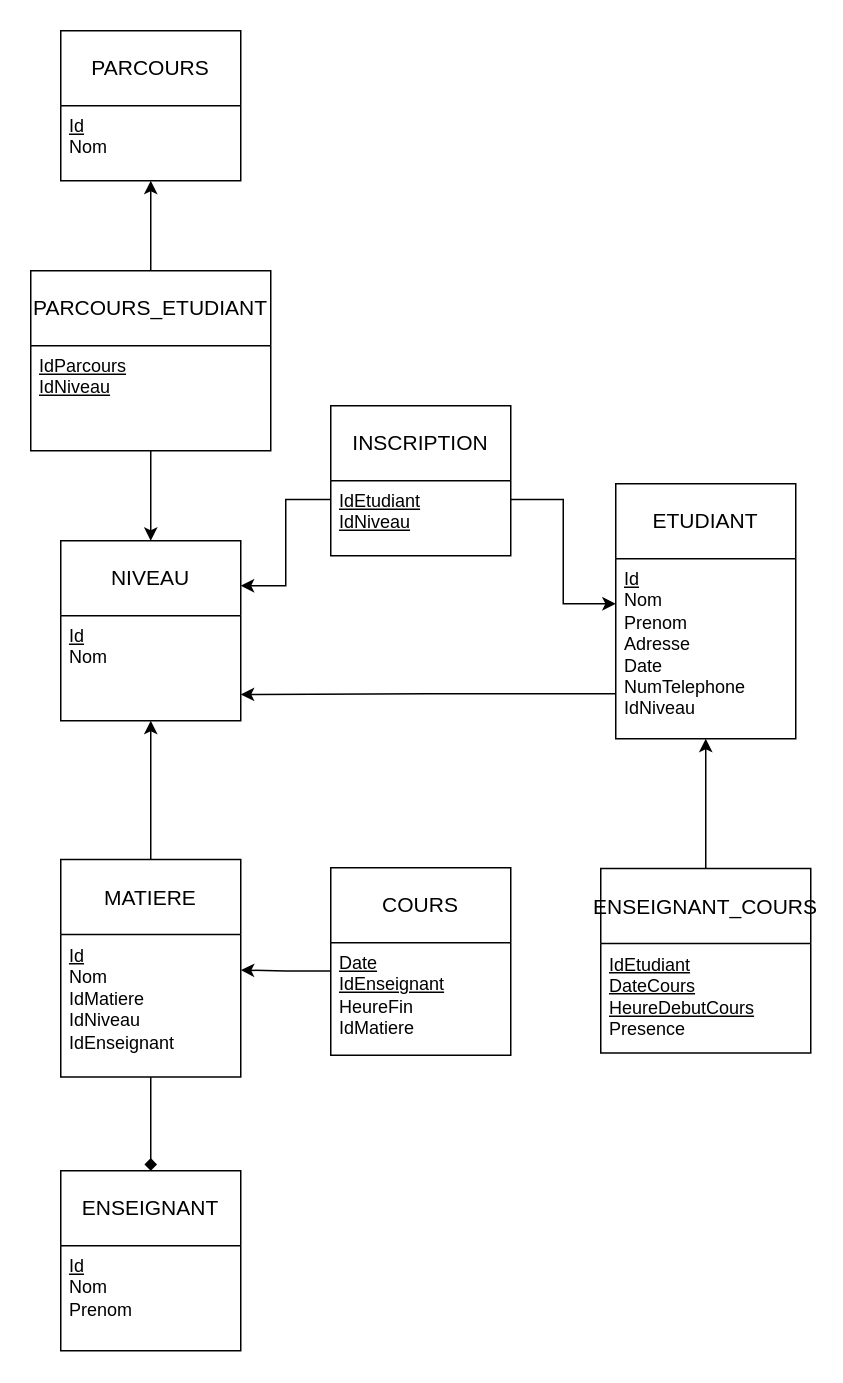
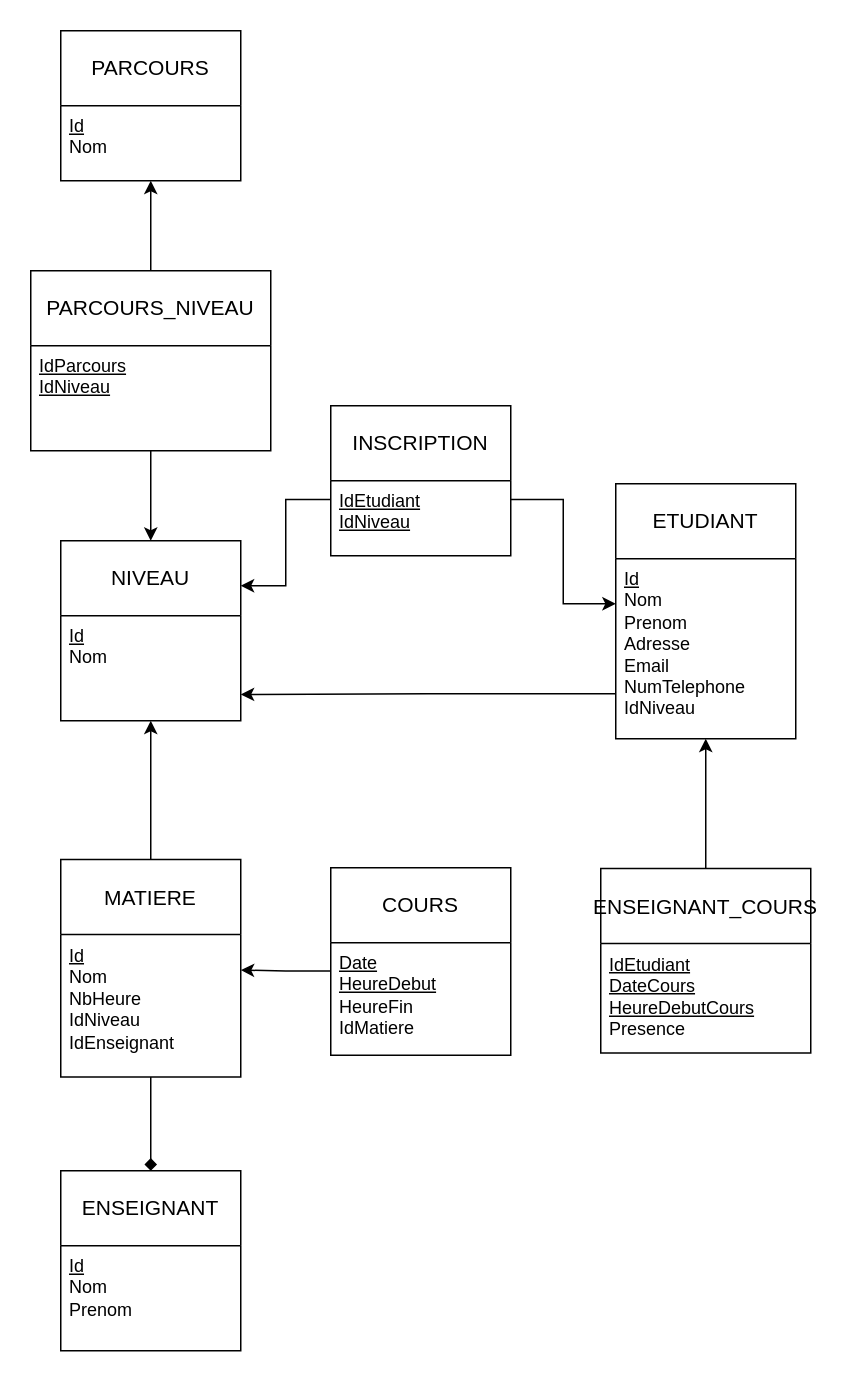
(151, 308) -> (151, 308)
(683, 645) -> (683, 645)
(398, 996) -> (390, 996)
(128, 1000) -> (128, 1000)
